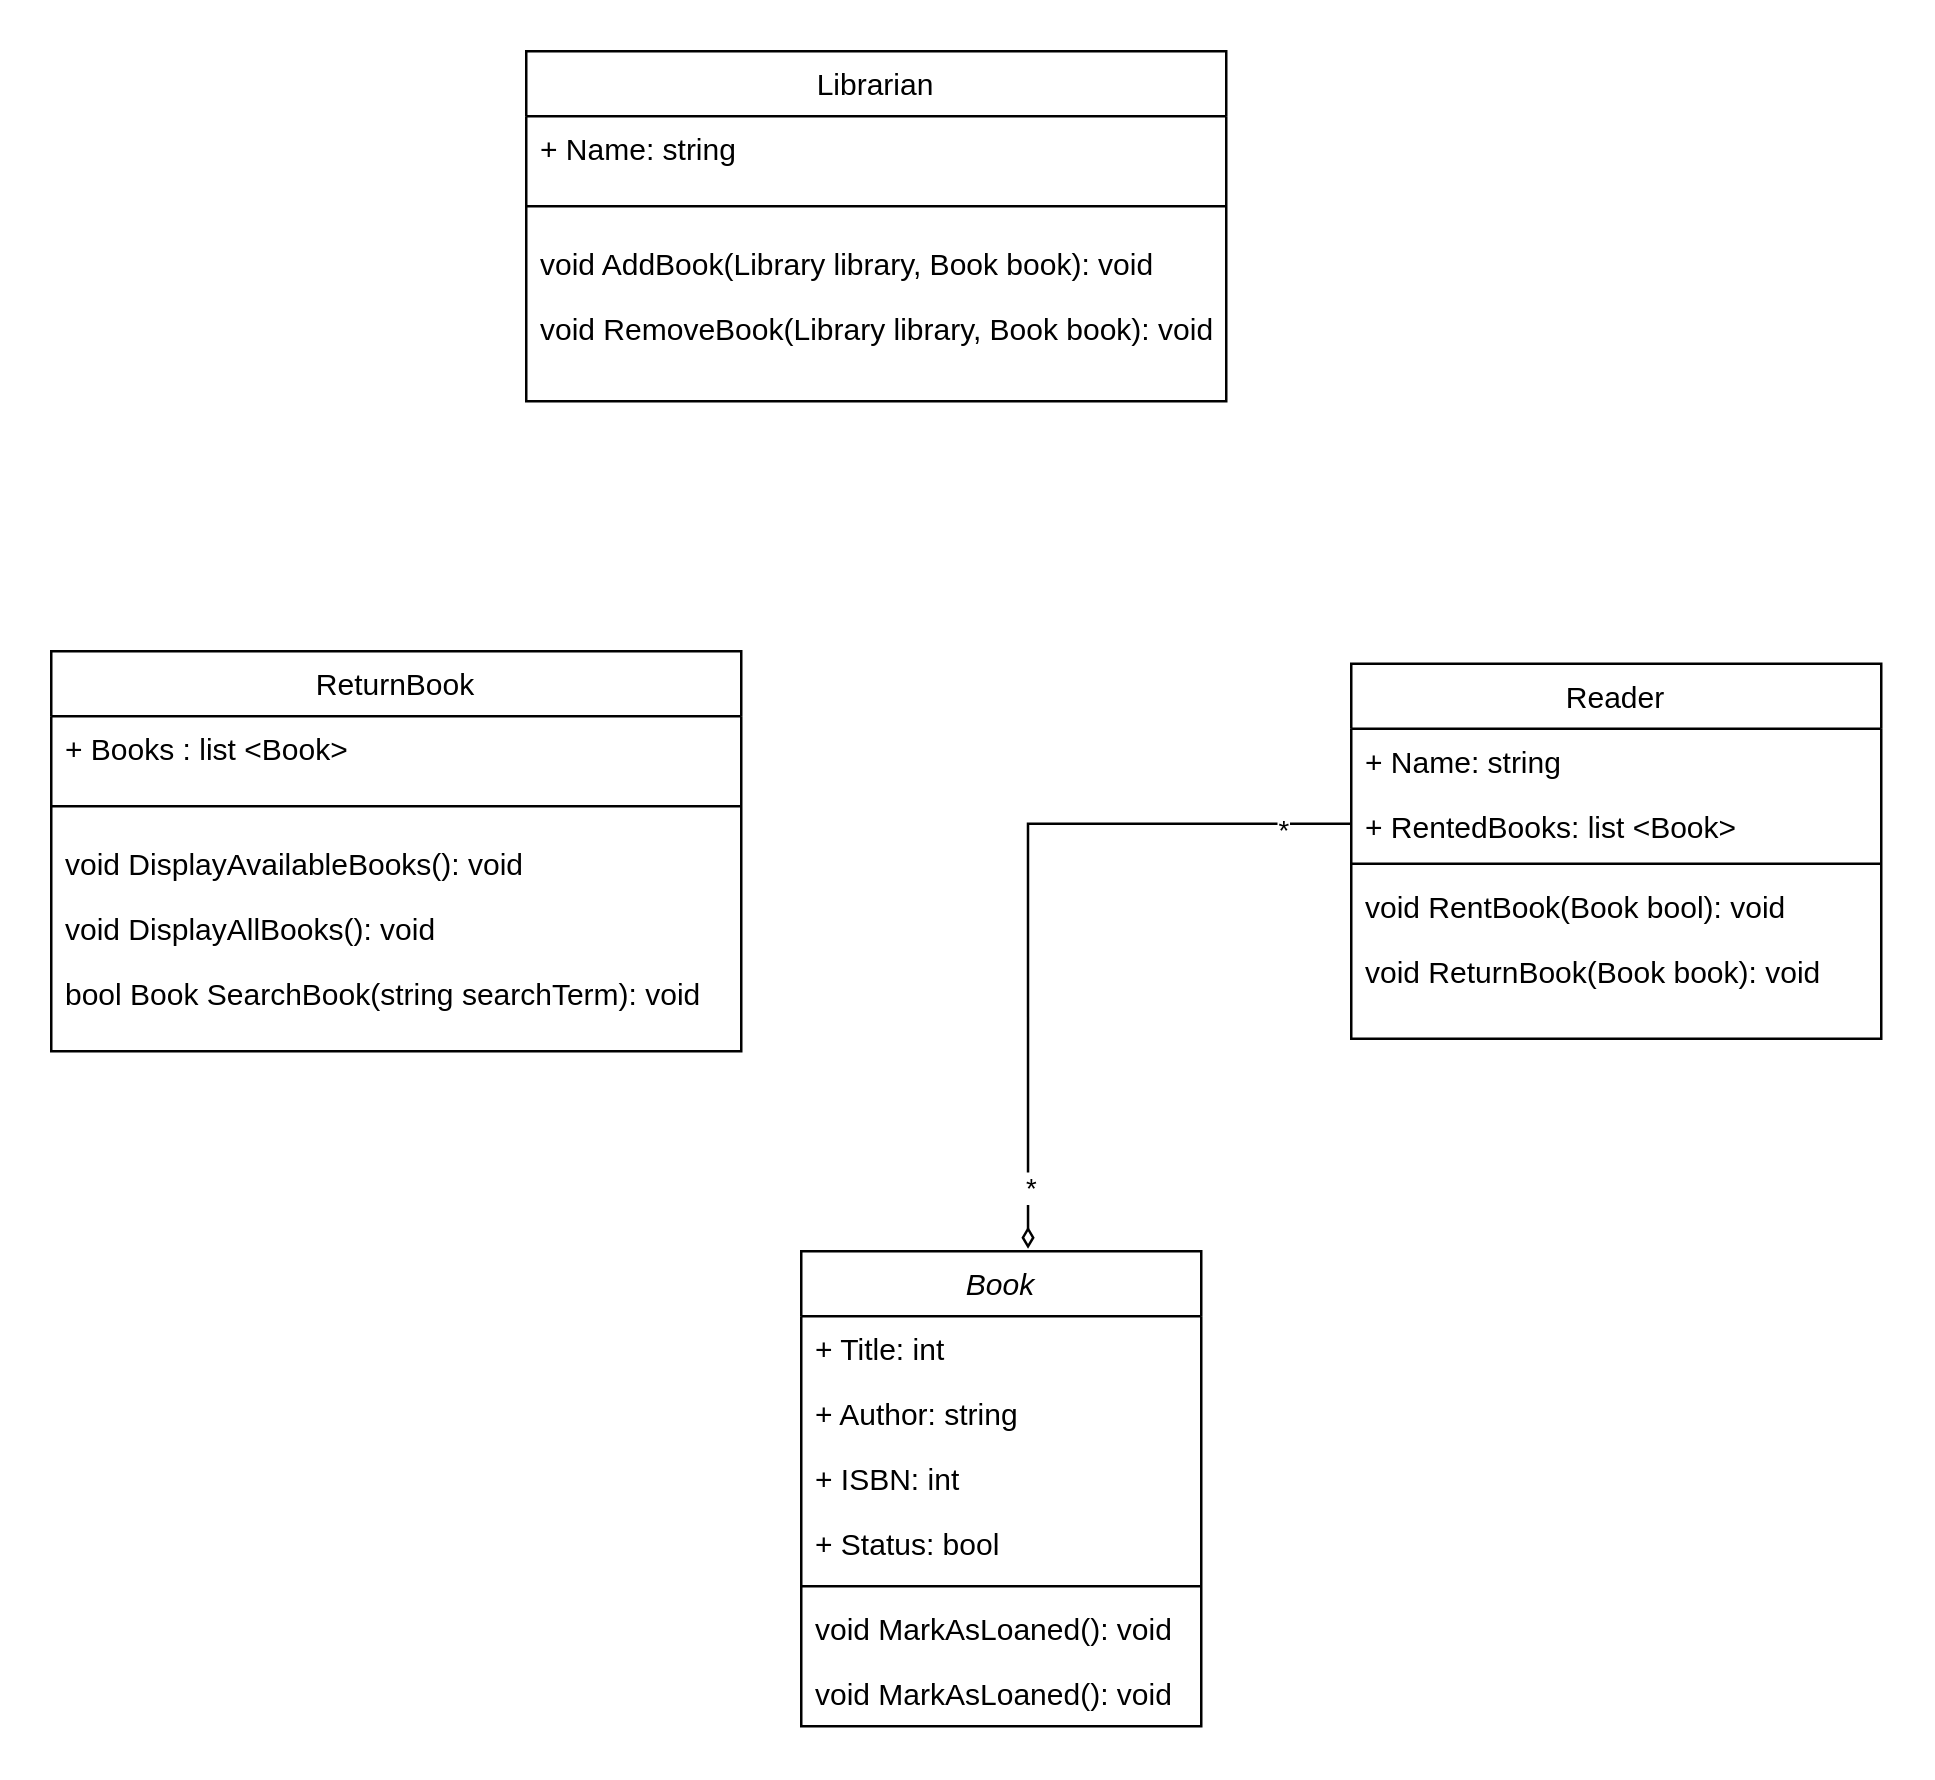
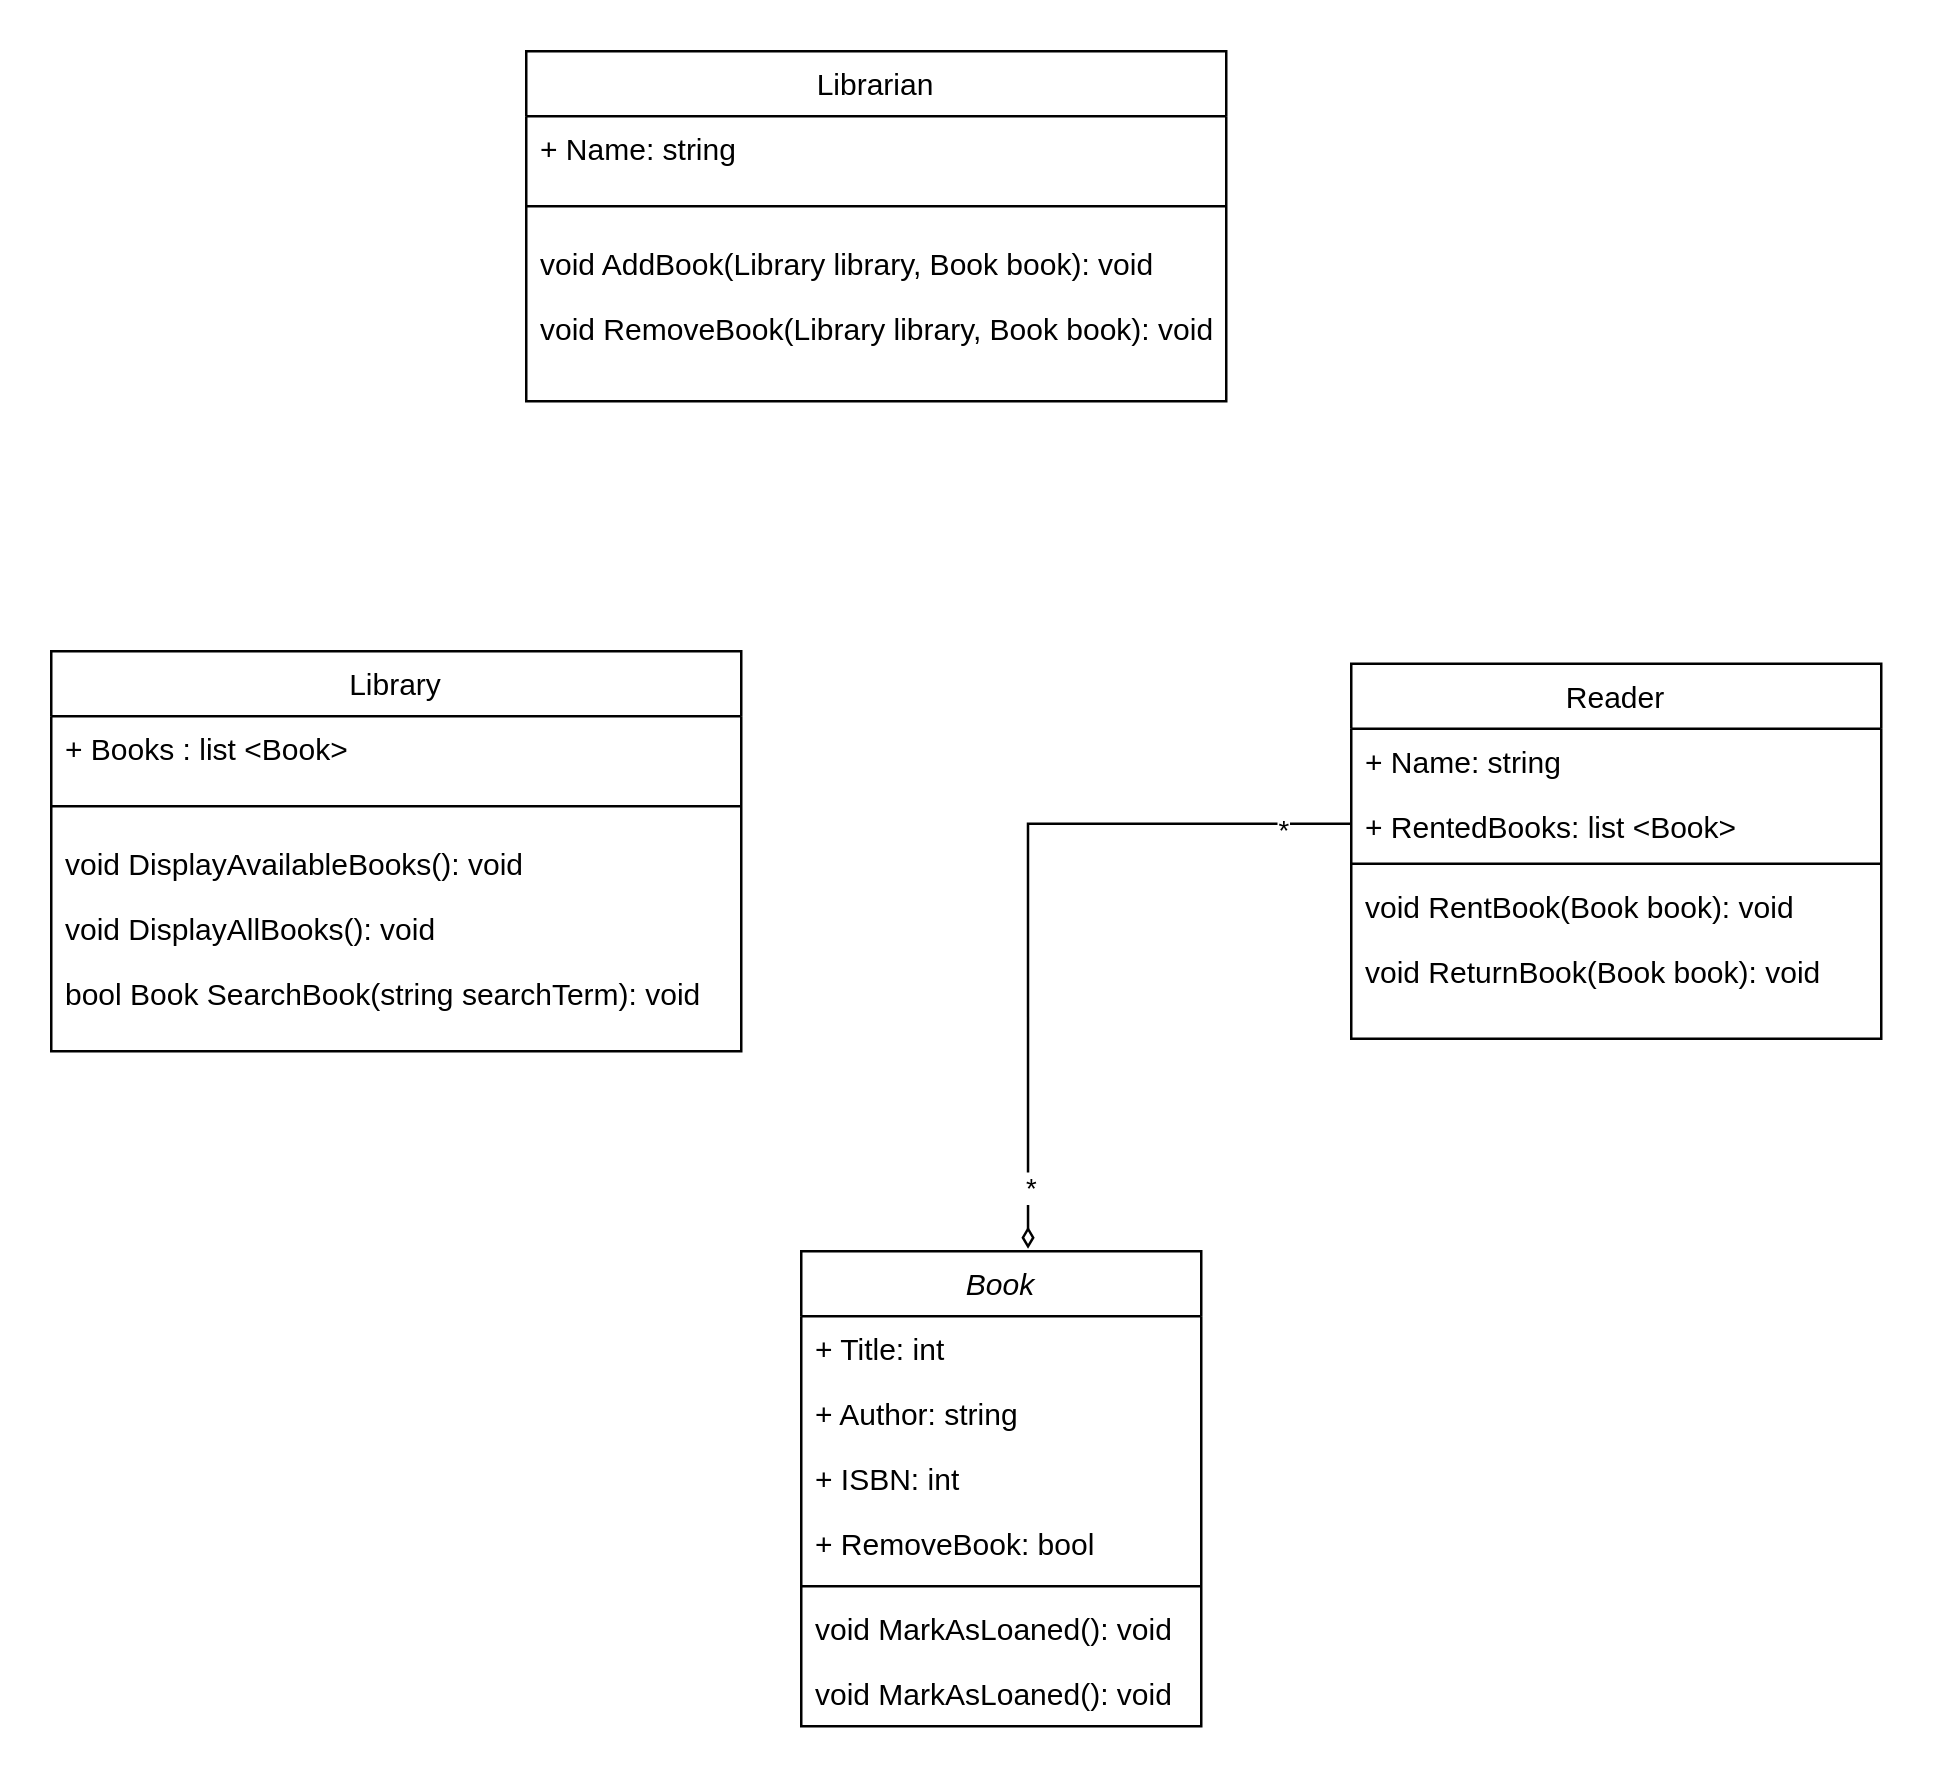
(395, 685) -> (395, 685)
(1590, 908) -> (1594, 908)
(921, 1545) -> (955, 1545)
